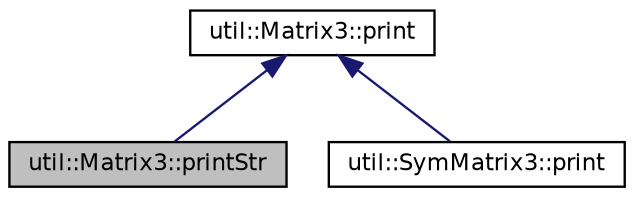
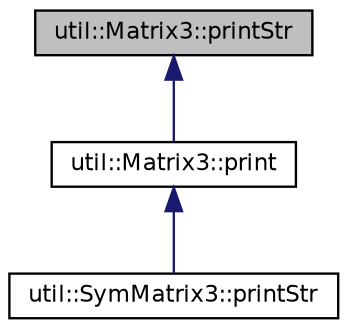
(221, 106) -> (174, 111)
(477, 164) -> (174, 296)
